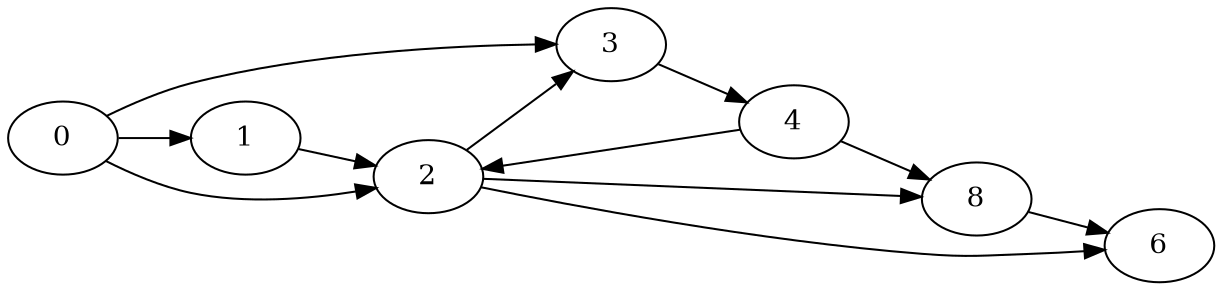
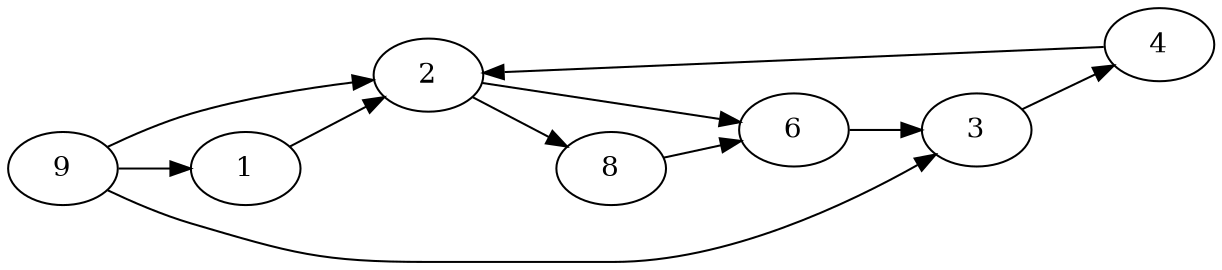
(511, 117) -> (875, 130)
(63, 138) -> (63, 169)
(876, 156) -> none
